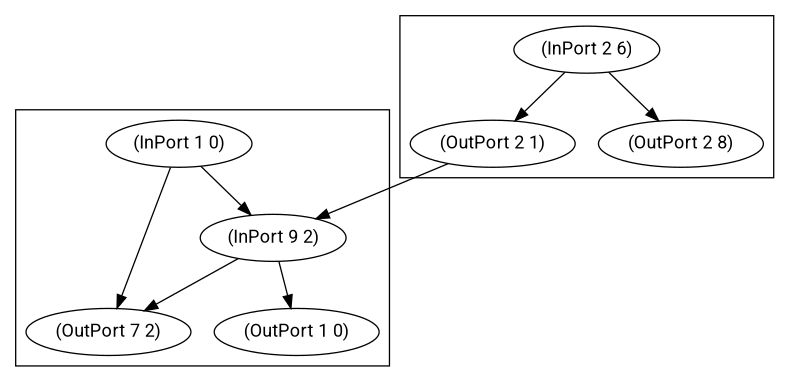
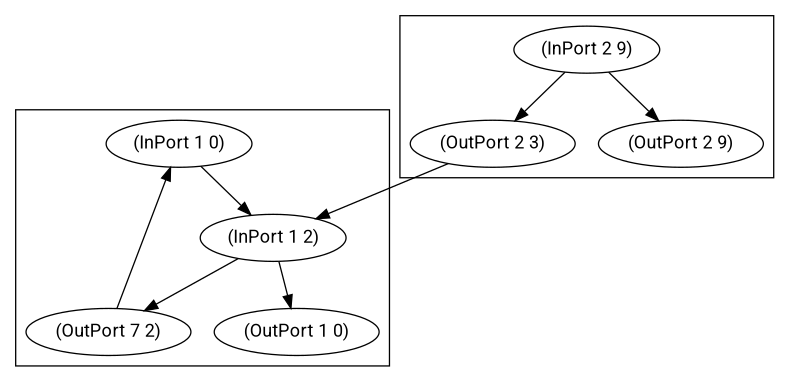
(587, 50) -> (587, 50)
(493, 144) -> (493, 144)
(681, 144) -> (681, 144)
(146, 232) -> (141, 244)
(273, 238) -> (273, 238)
